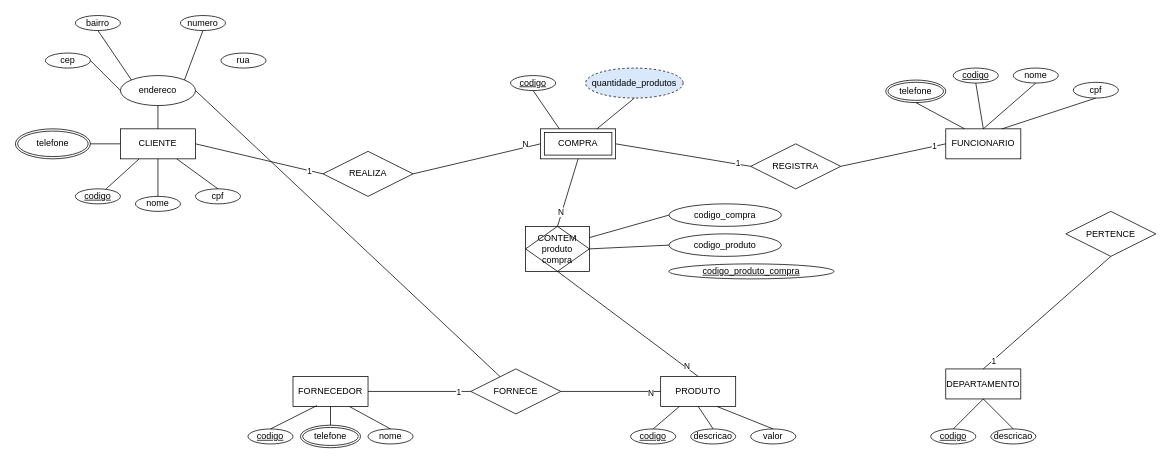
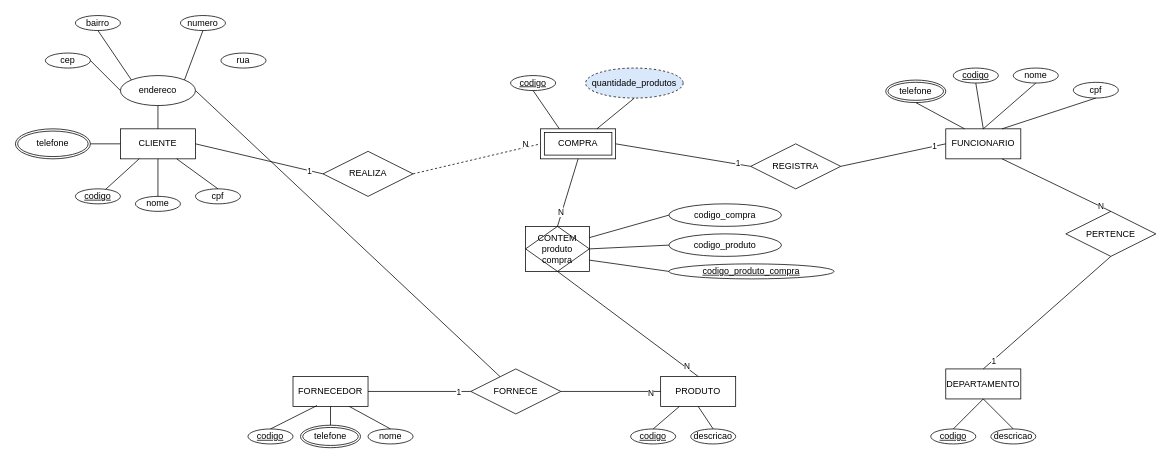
(477, 159) -> (477, 159)
none -> (1056, 185)
none -> (629, 266)
(745, 417) -> none
(773, 436) -> none
